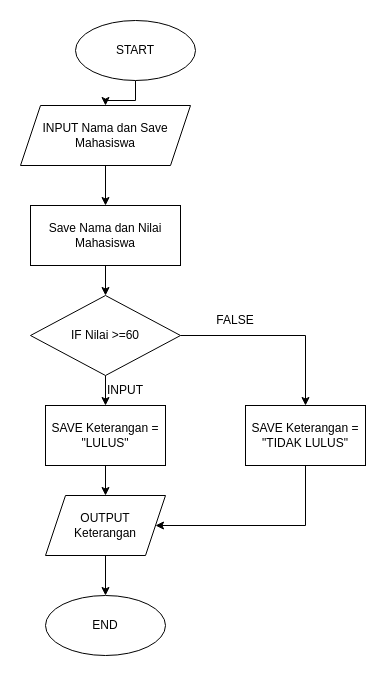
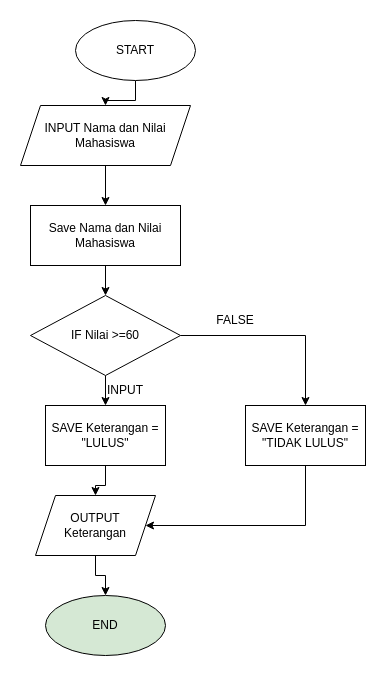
(106, 136) -> (106, 136)
(106, 526) -> (96, 526)
(106, 626) -> (106, 626)
